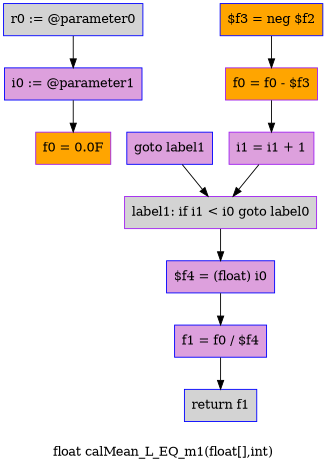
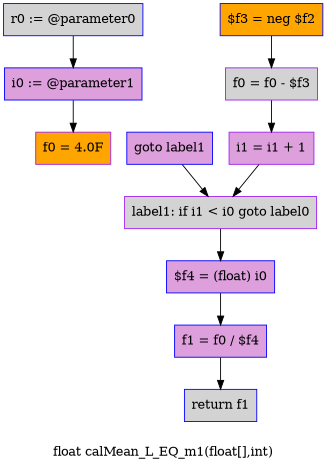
(271, 84) -> (271, 84)
(73, 148) -> (73, 148)
